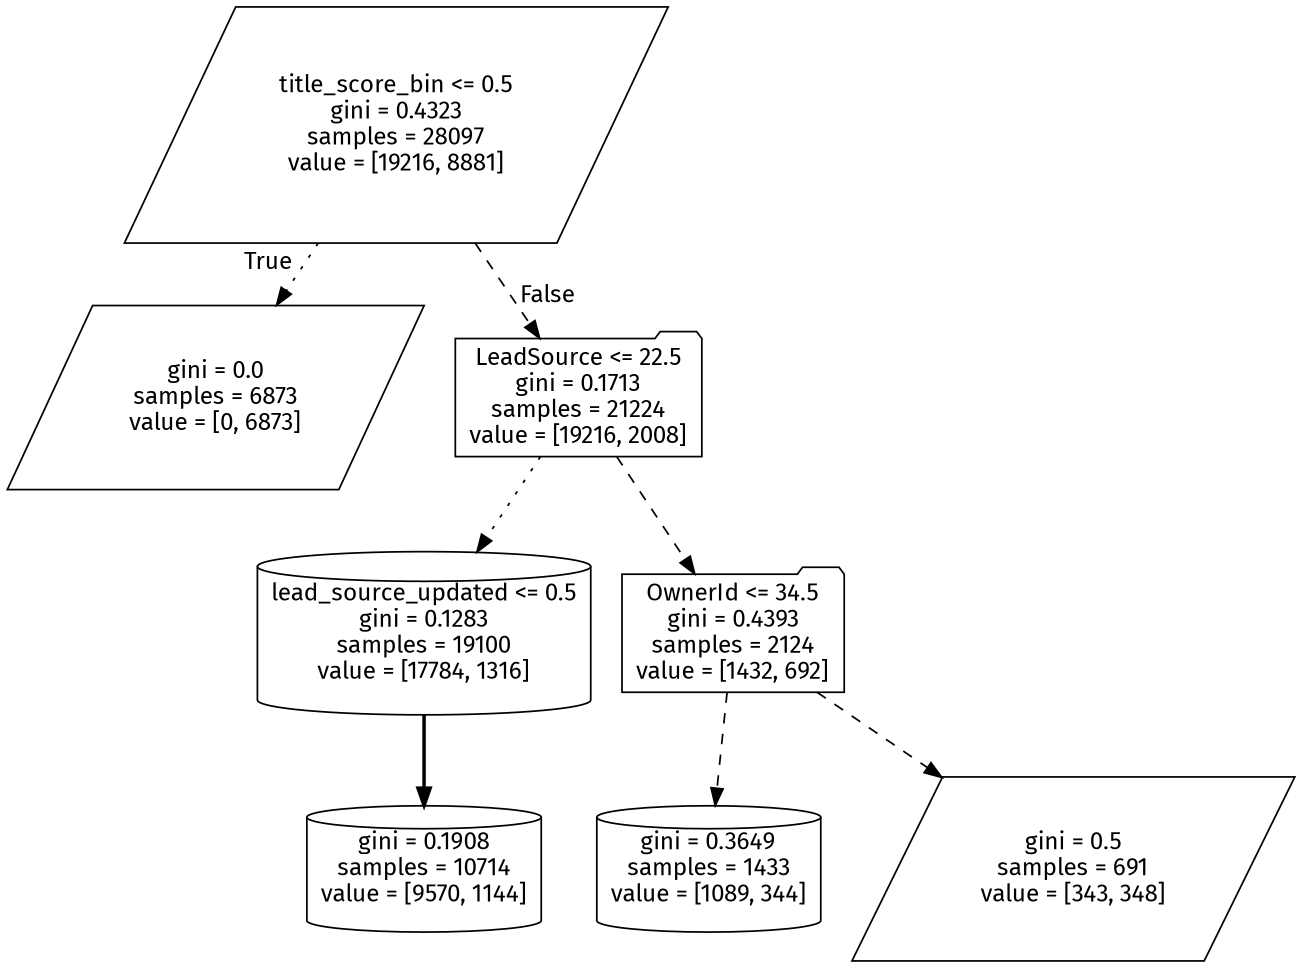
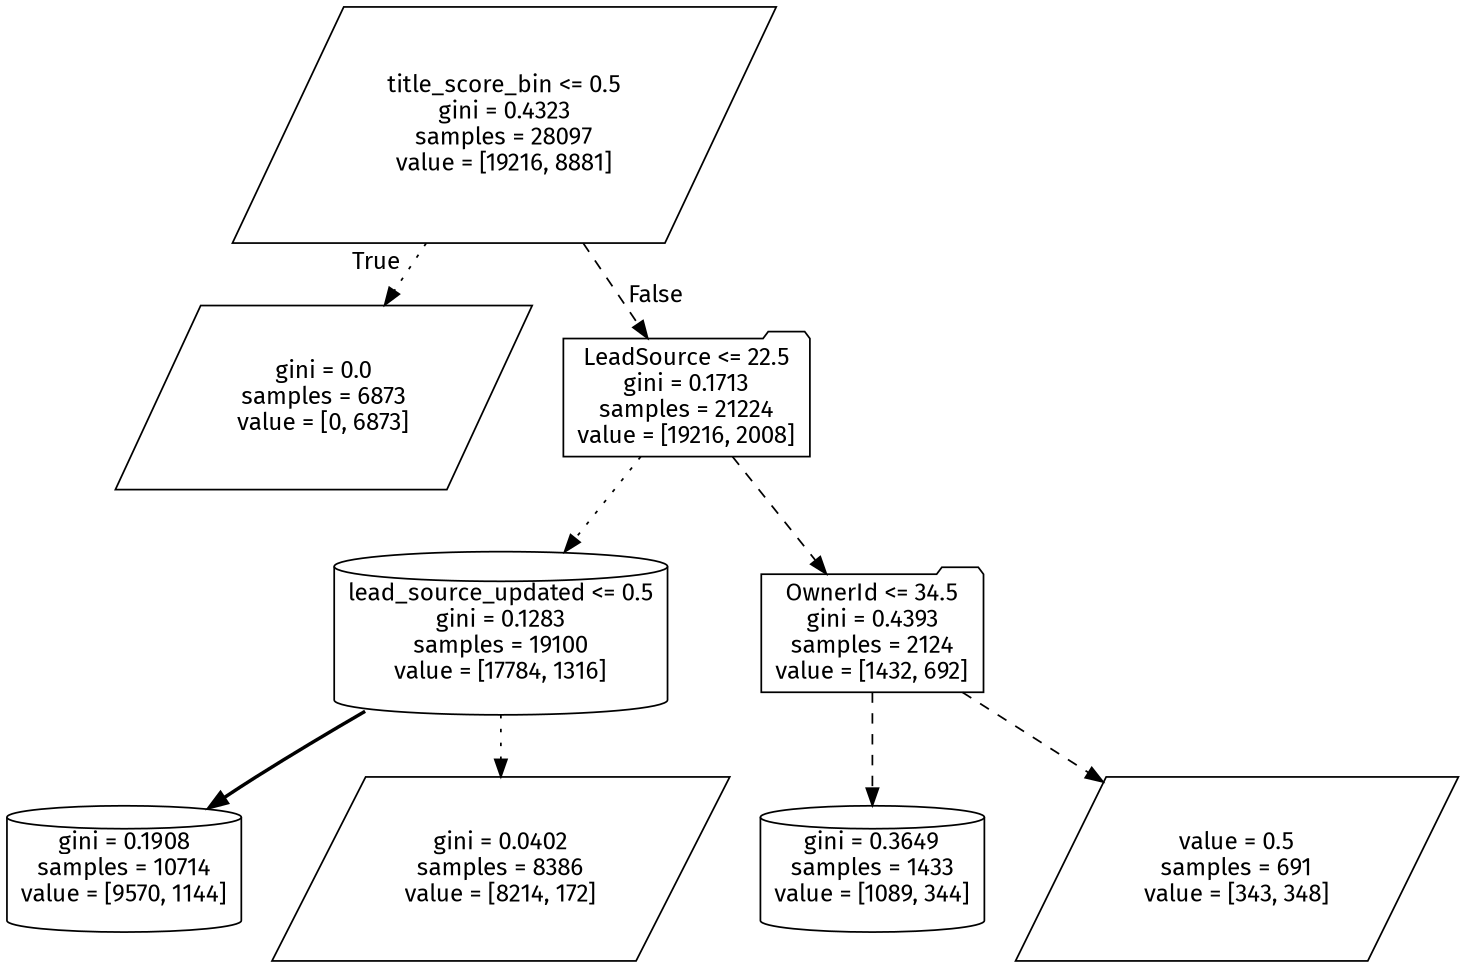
none -> (501, 869)
(1073, 869) -> (1237, 869)
